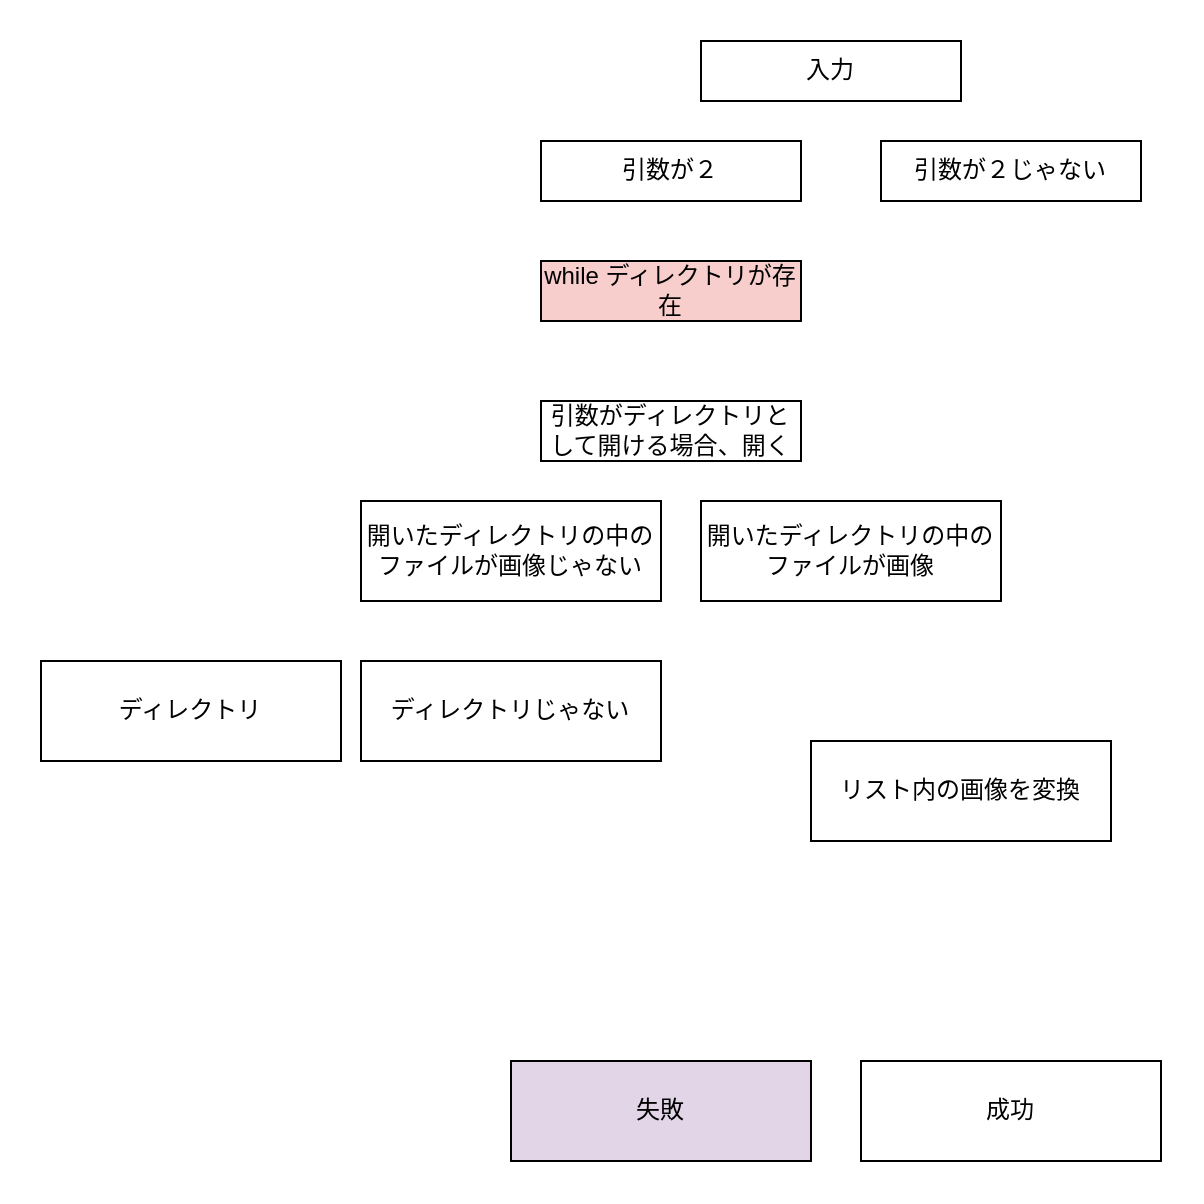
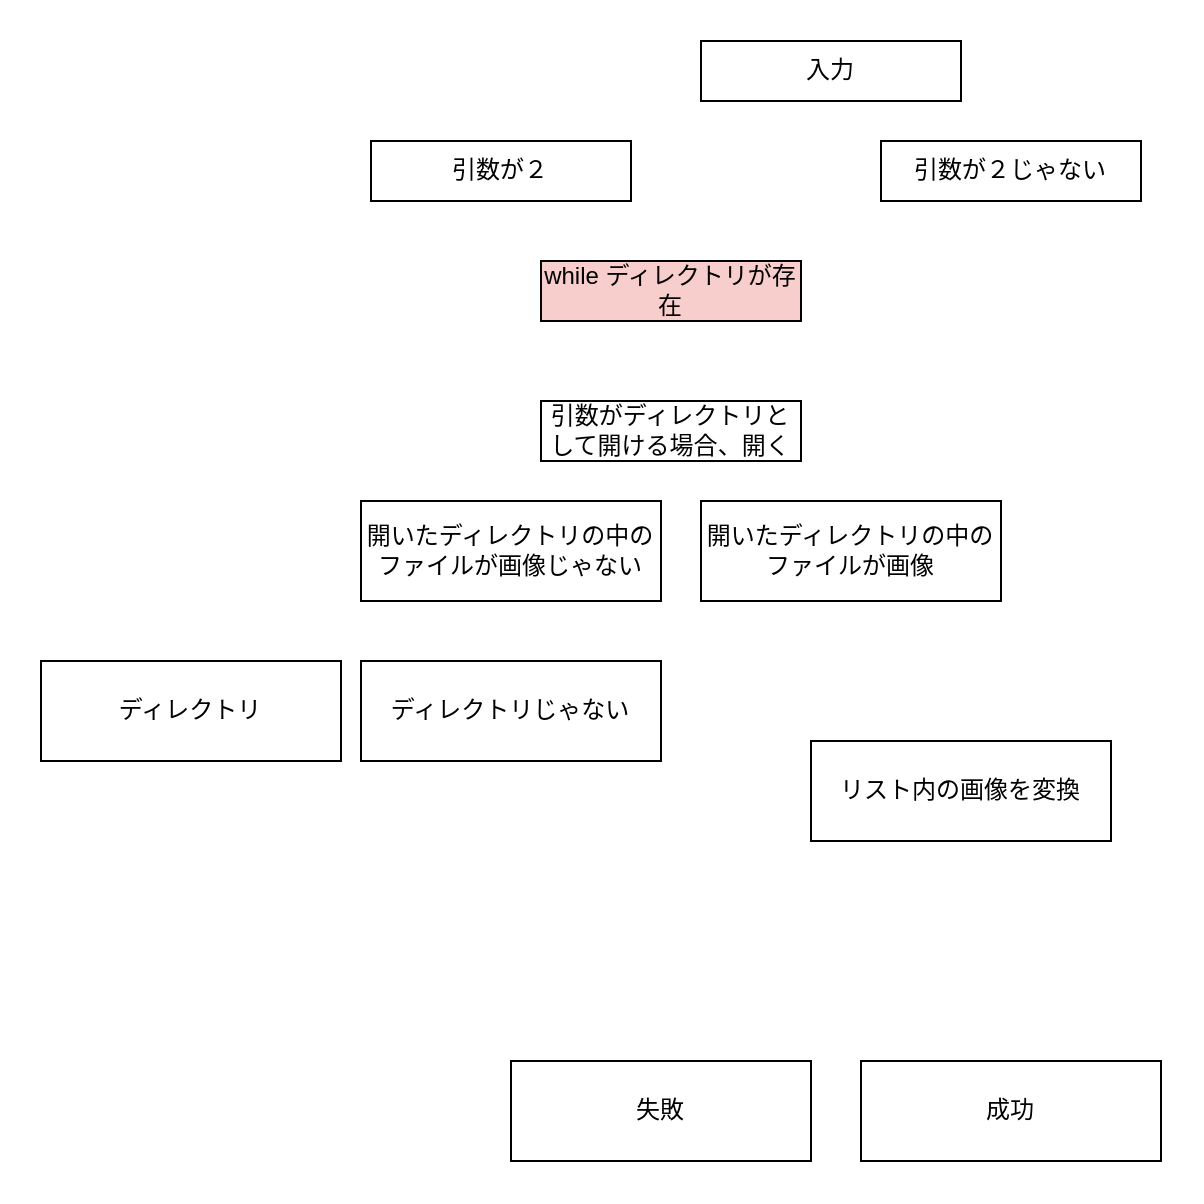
(671, 171) -> (501, 171)
(661, 1111) -> (661, 1111)
